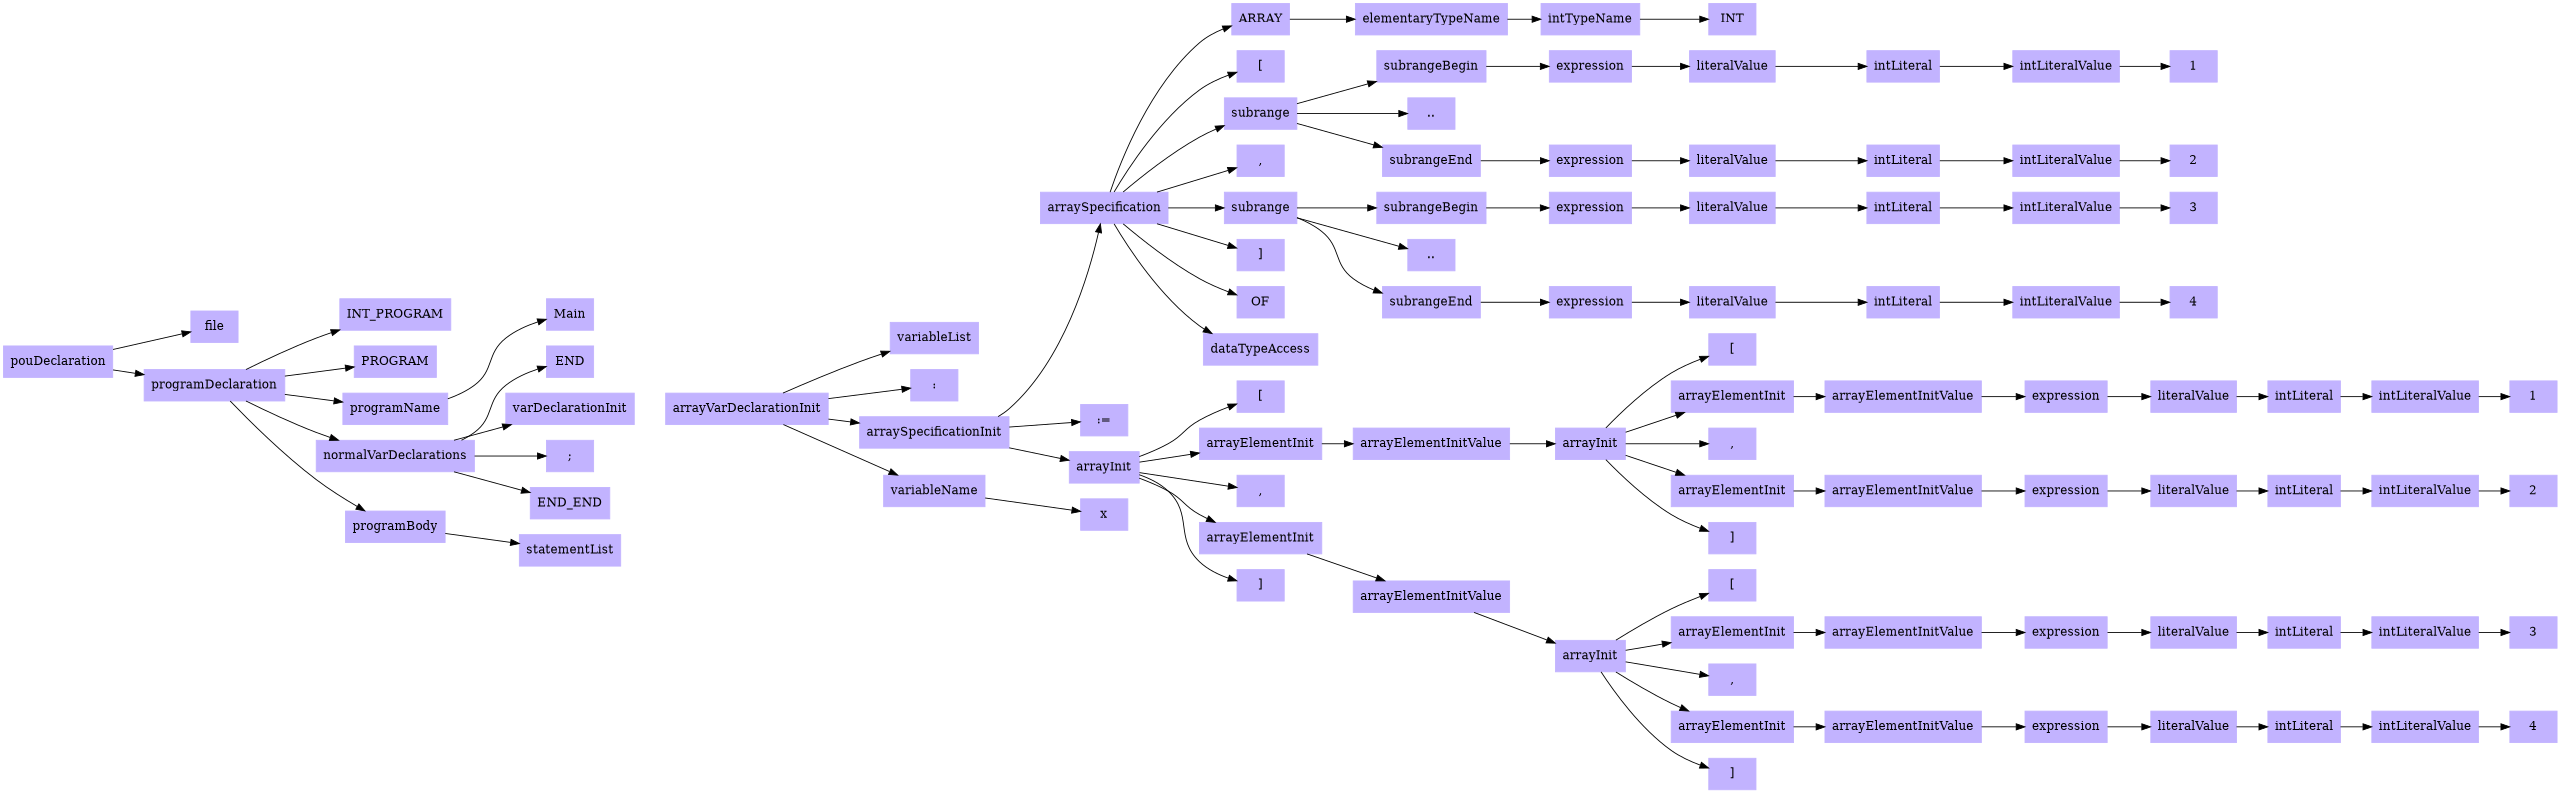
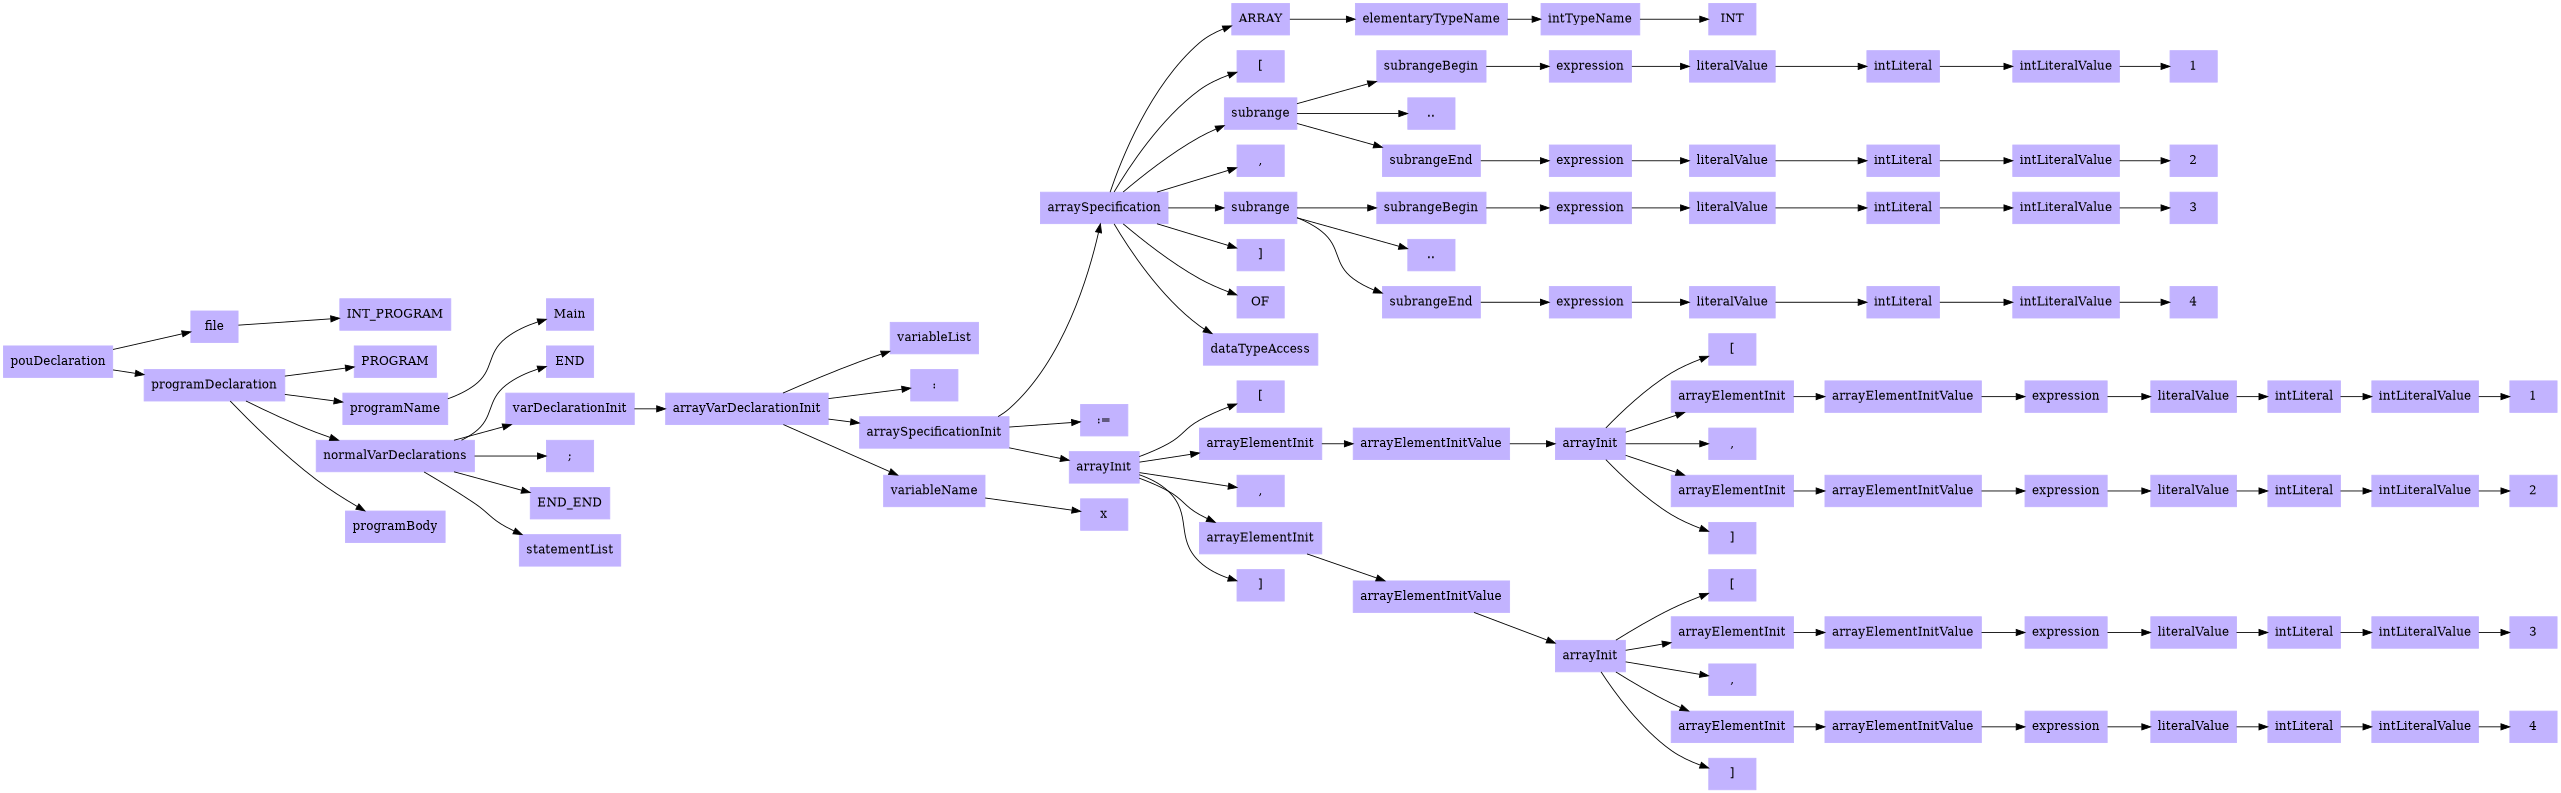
(288, 350) -> (285, 322)
none -> (646, 409)
(478, 538) -> (470, 500)
